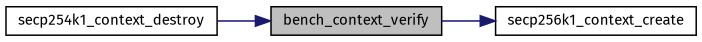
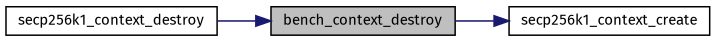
(112, 21) -> (112, 21)
(356, 21) -> (363, 21)
